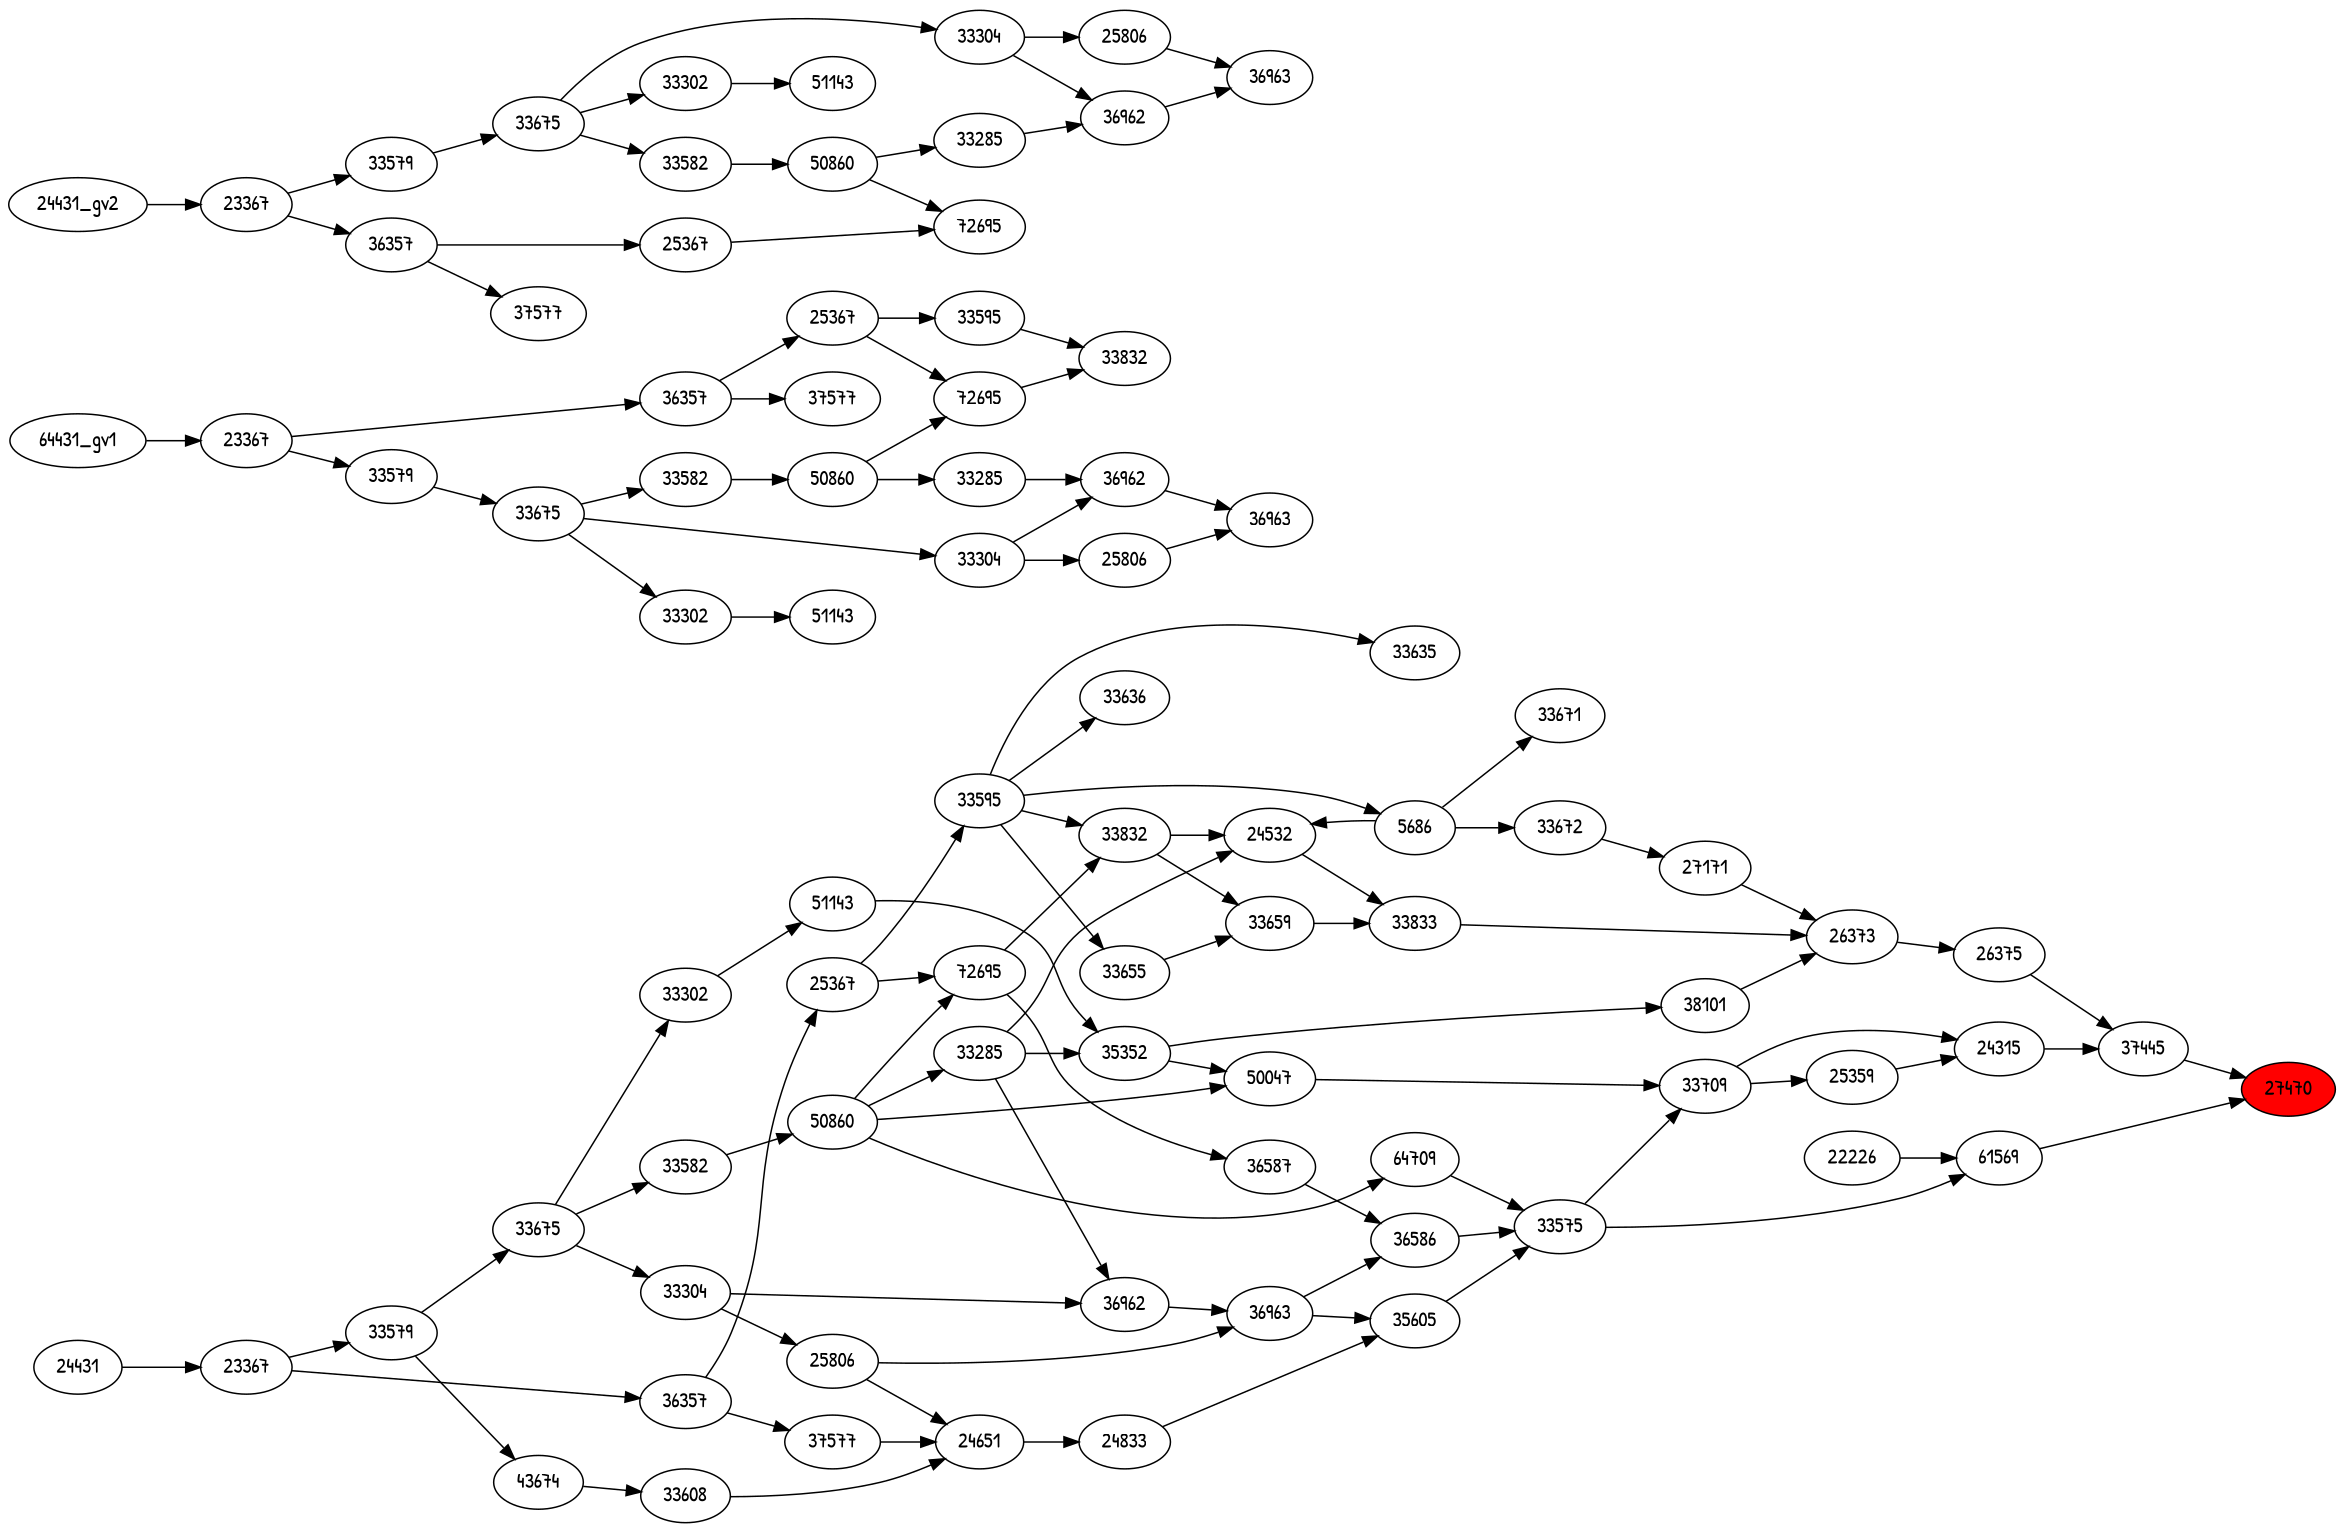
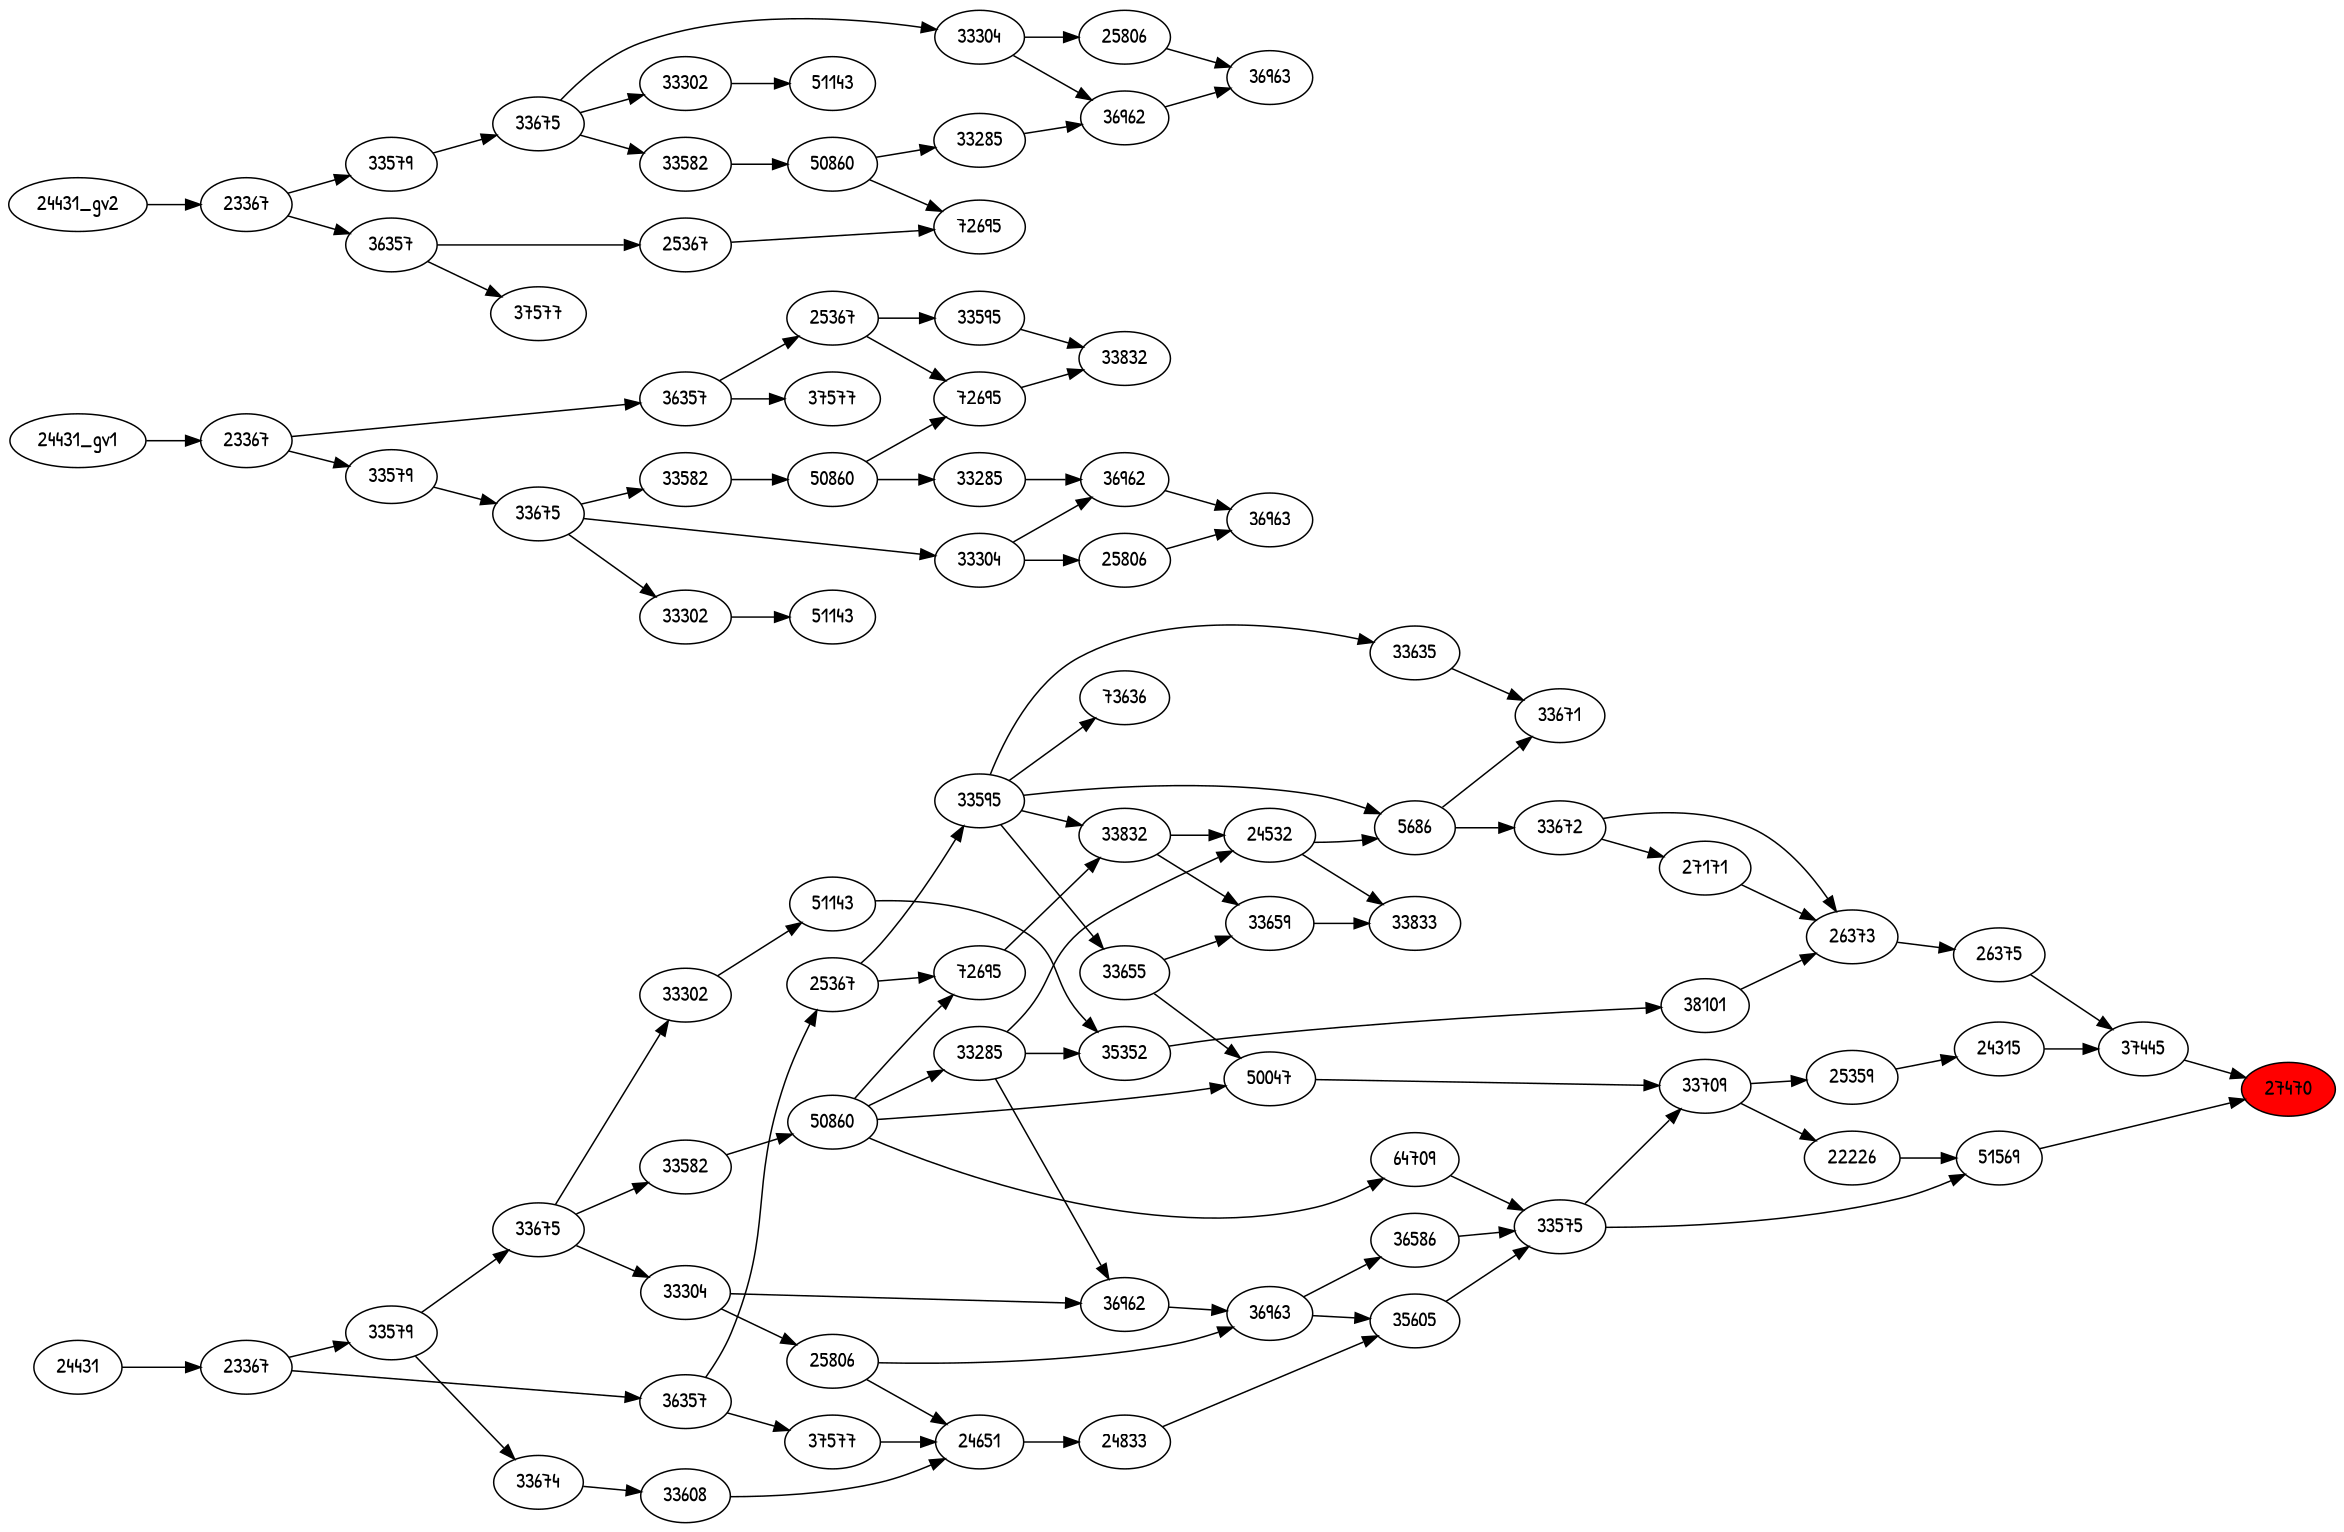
(78, 441) -> (78, 441)
none -> (1480, 681)
(1125, 698) -> (1125, 698)
(1351, 821) -> (1338, 842)
(1626, 930) -> (1730, 821)
(1836, 1032) -> (1772, 1119)
(1190, 1065) -> (1191, 1021)
(1999, 1158) -> (1999, 1158)
(1270, 1167) -> none
(538, 1482) -> (538, 1482)
